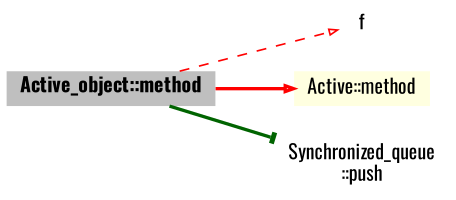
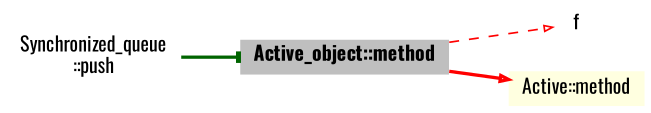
(220, 122) -> (209, 57)
